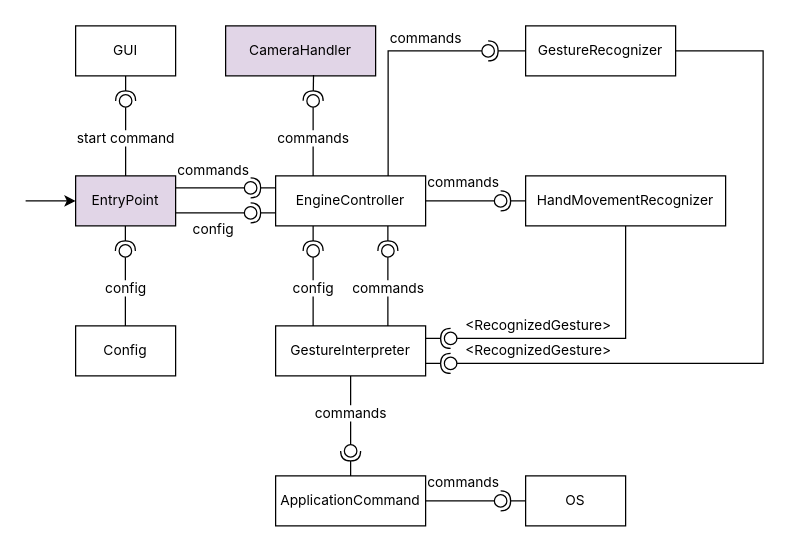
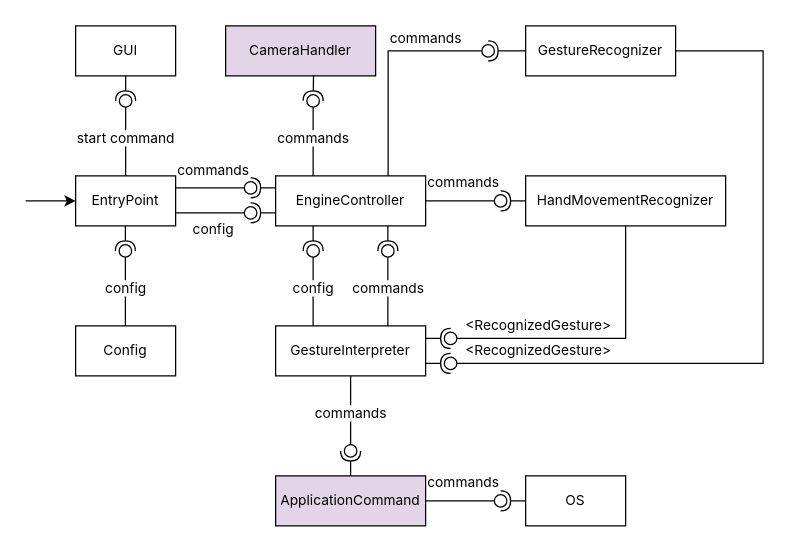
(126, 201) -> (126, 201)
(351, 501) -> (351, 501)
